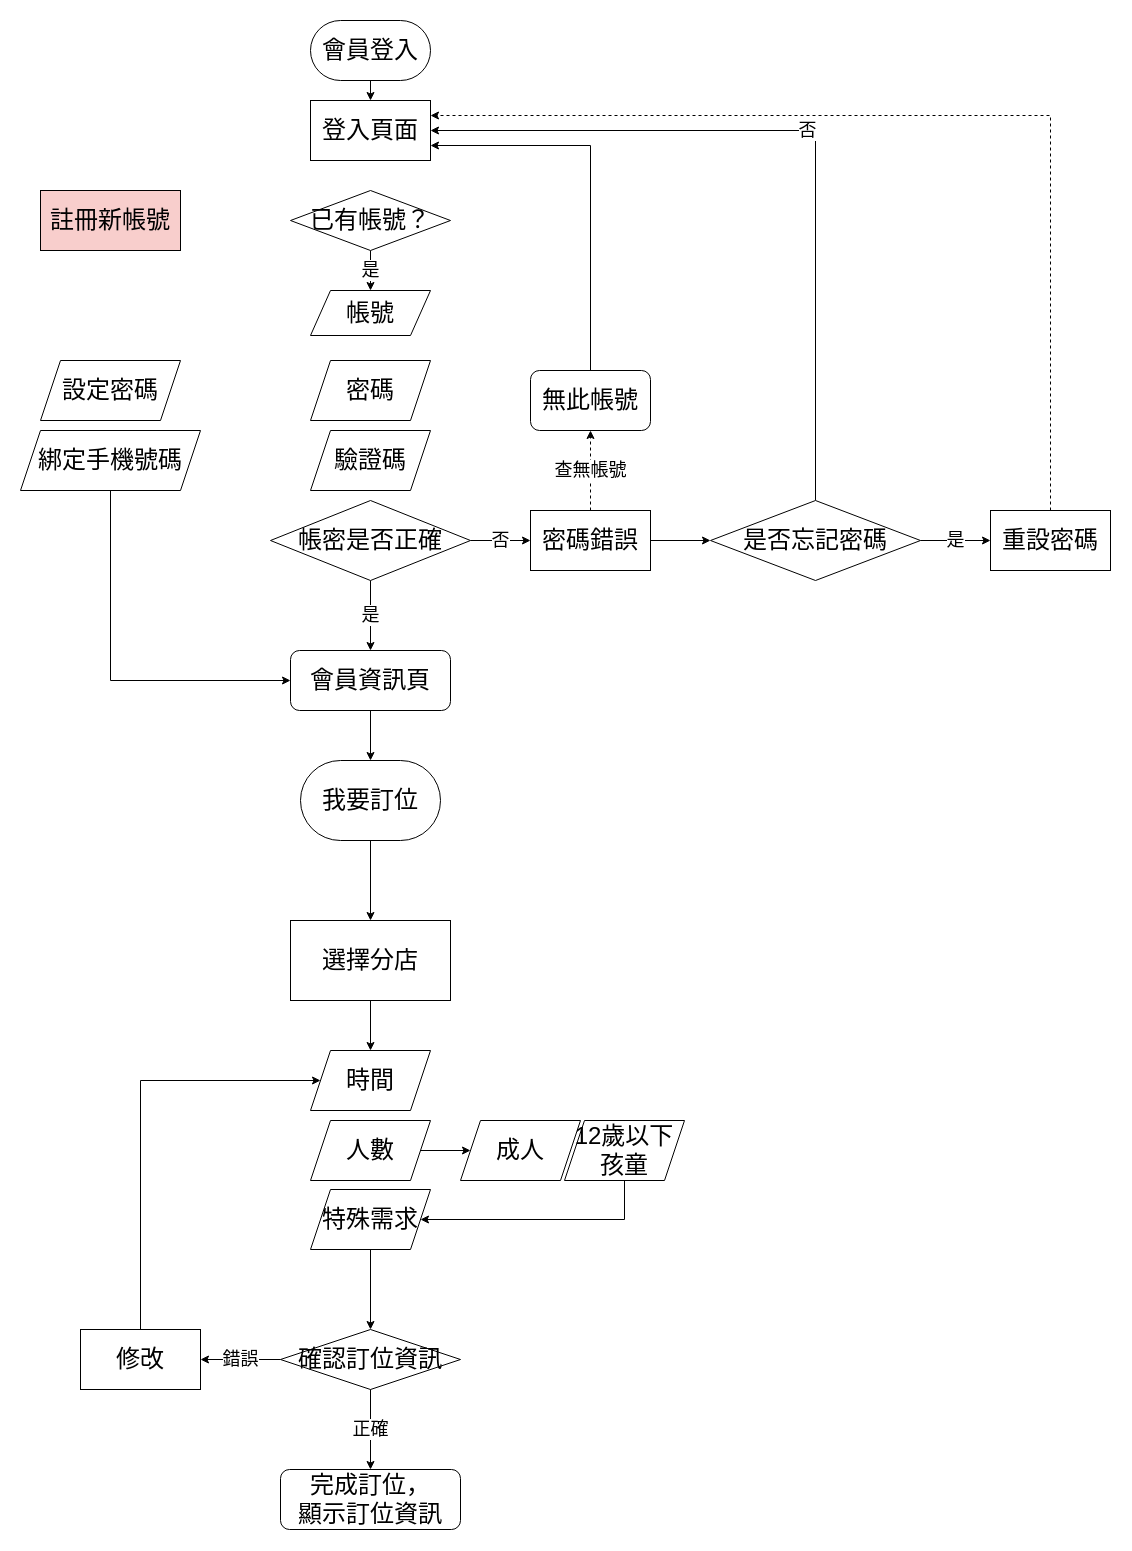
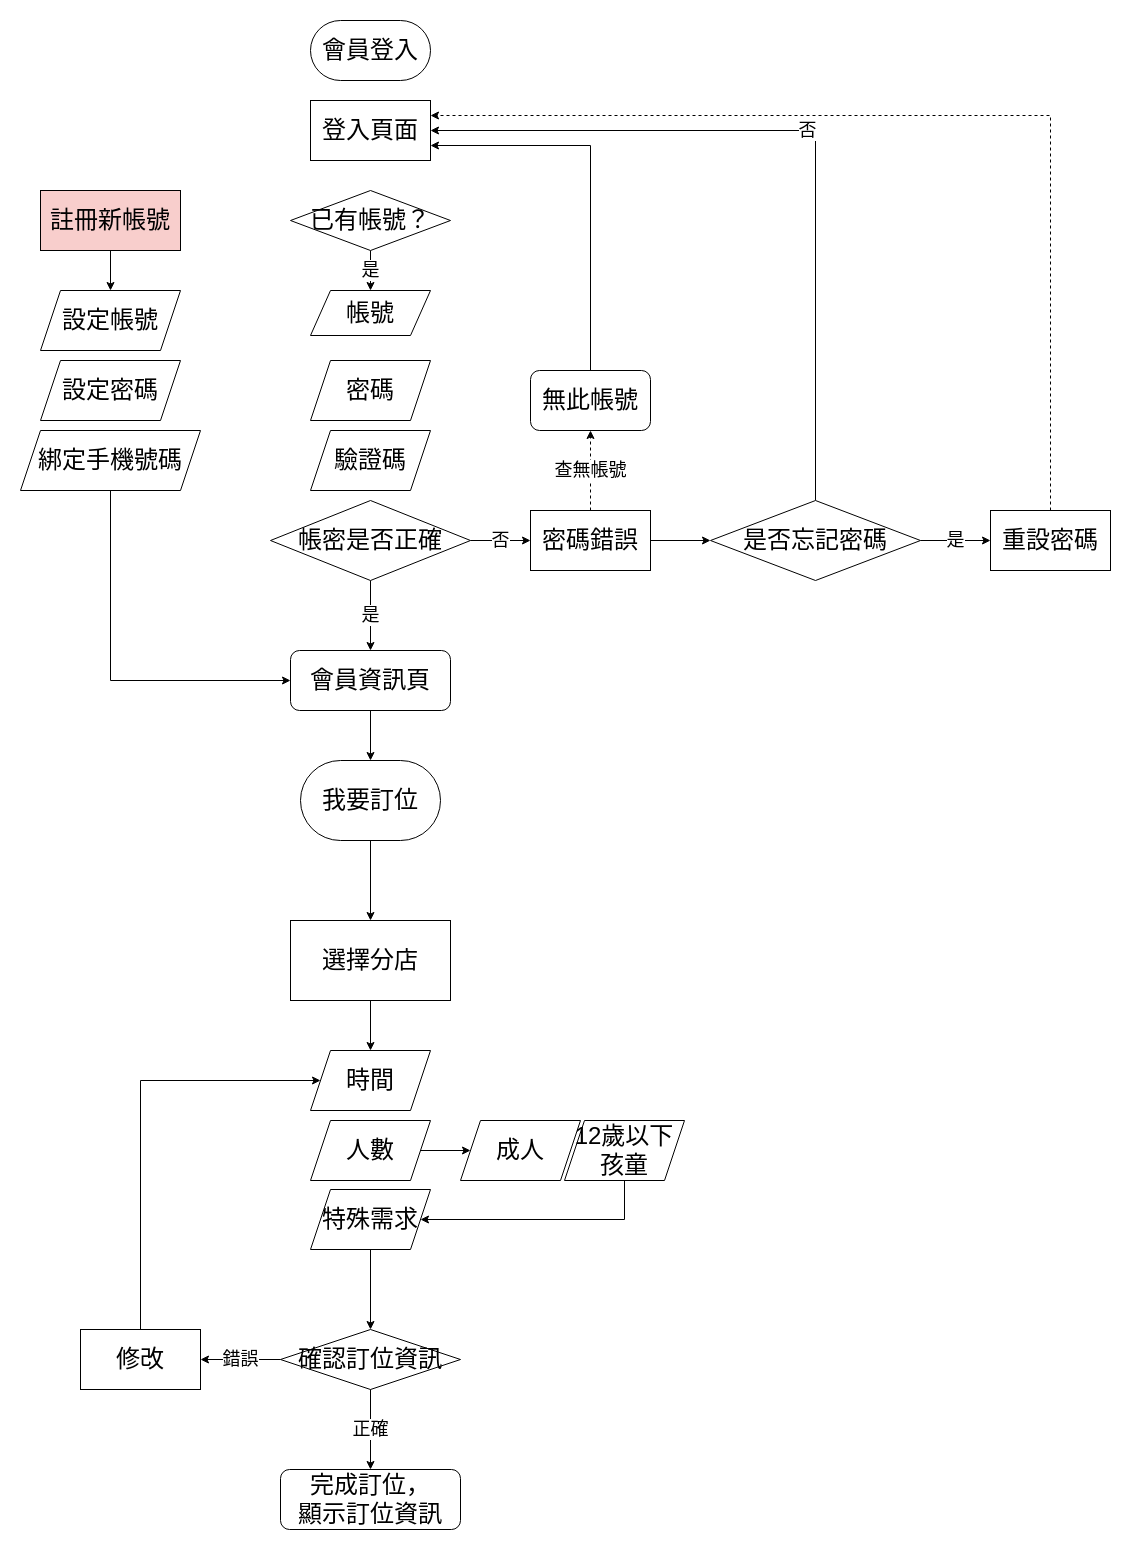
(371, 87) -> none
none -> (111, 267)
none -> (111, 321)
